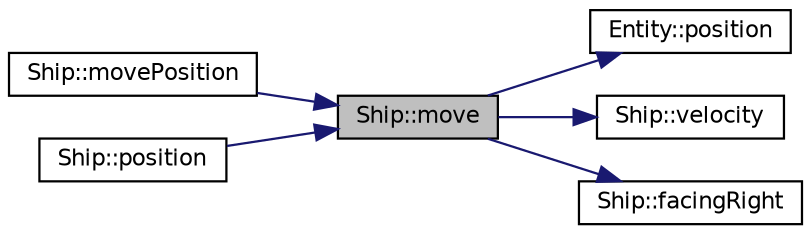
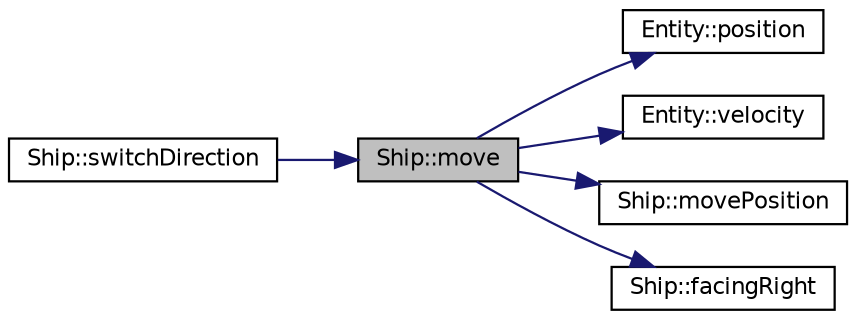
(286, 97) -> (548, 176)
(690, 117) -> (723, 117)
(133, 160) -> (143, 160)
